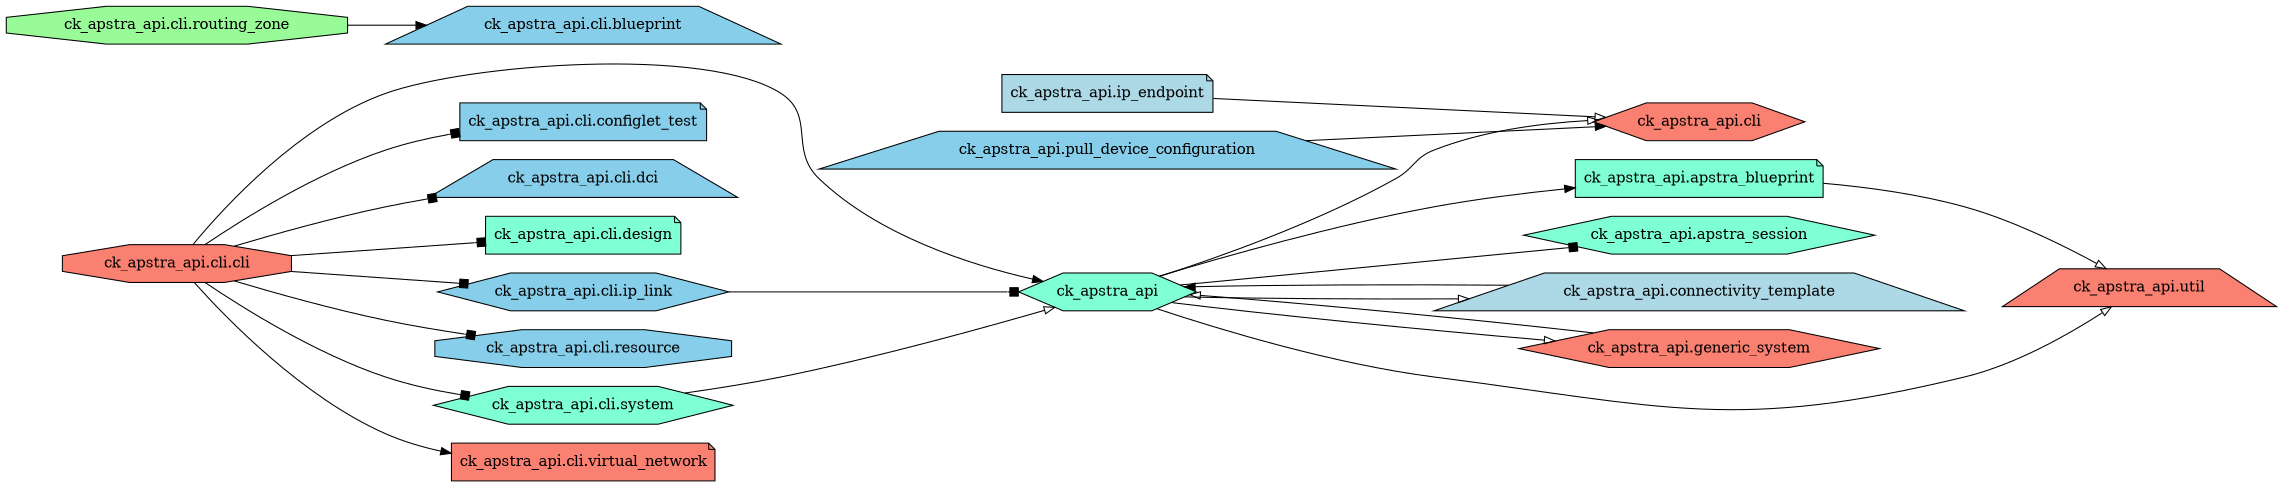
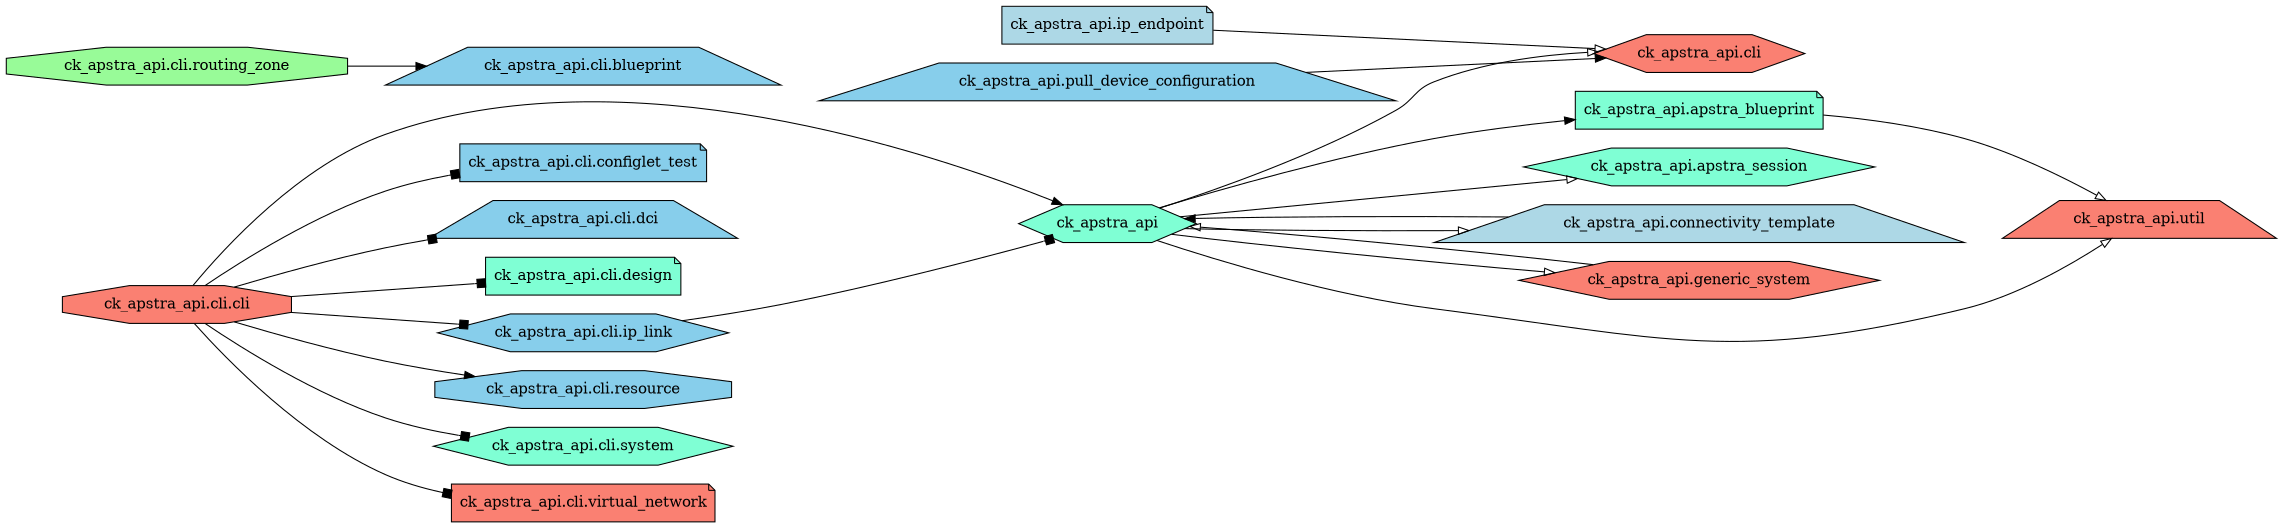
(1373, 266) -> (1373, 198)
(348, 312) -> (348, 353)
(866, 358) -> none
(306, 385) -> (306, 426)
